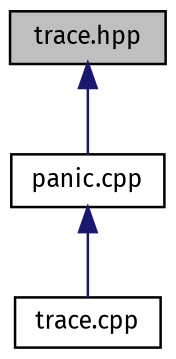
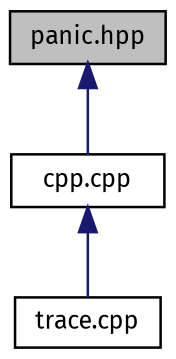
(88, 38) -> (88, 38)
(88, 181) -> (88, 181)
